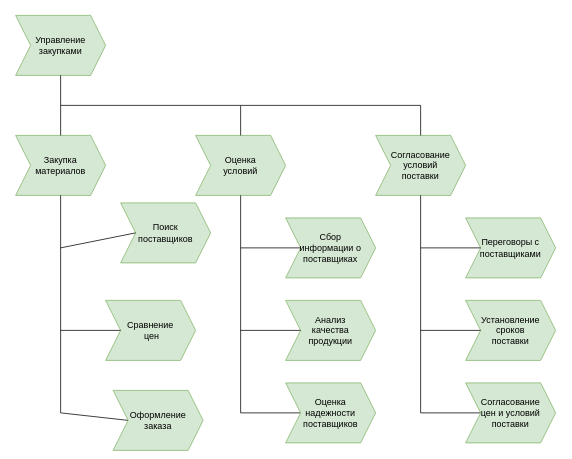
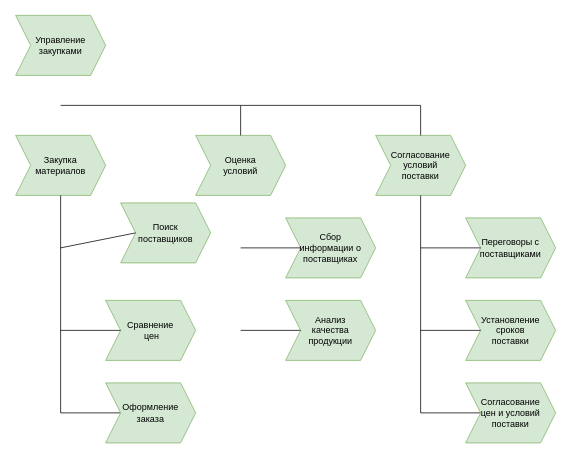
(60, 107) -> none
(240, 335) -> none
(330, 413) -> none
(158, 420) -> (150, 413)
